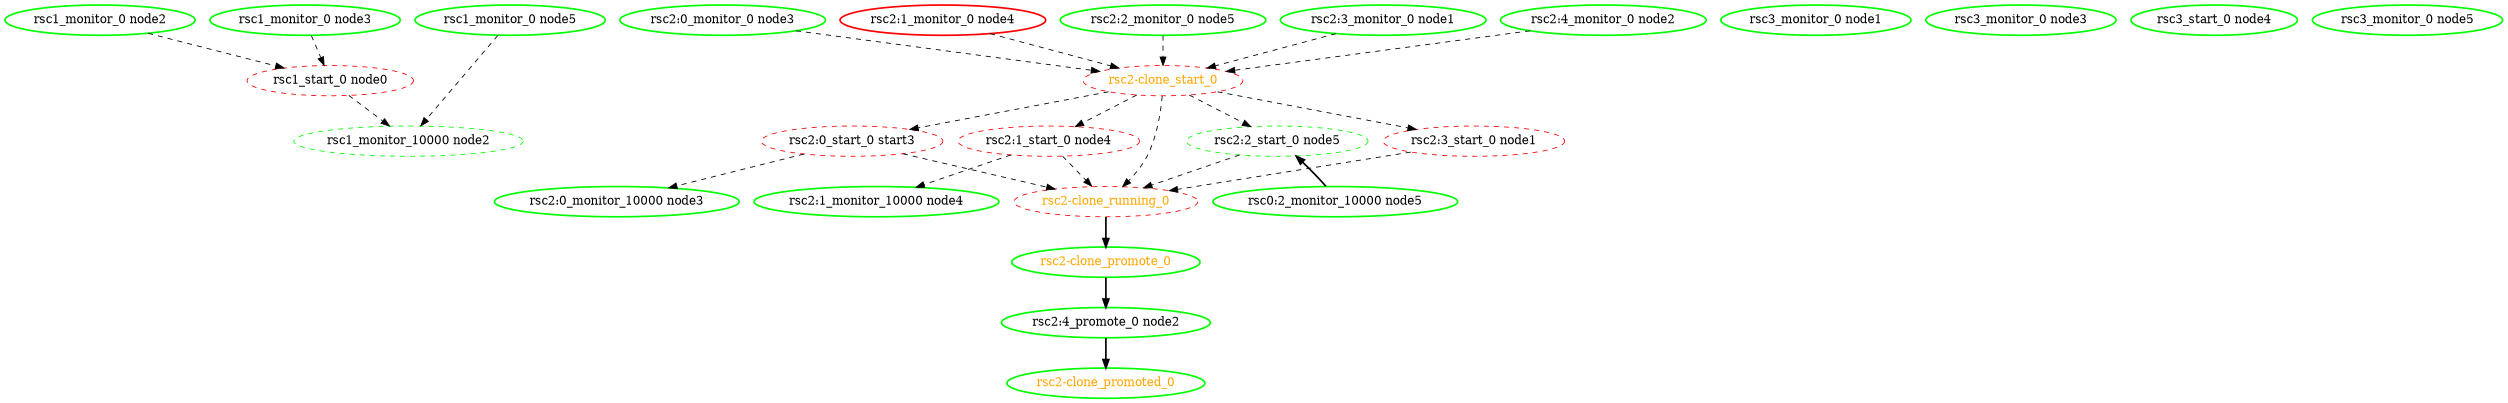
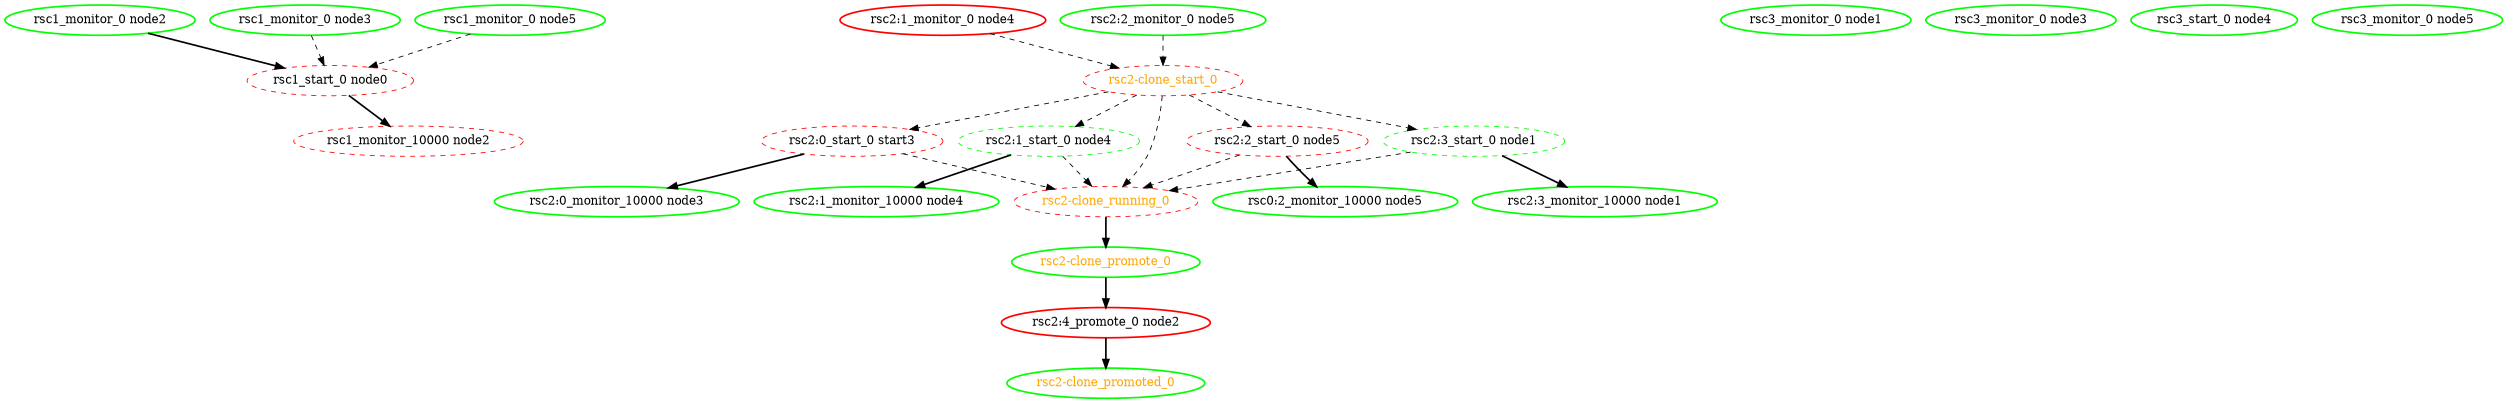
(723, 20) -> none
(1383, 20) -> none
(1603, 20) -> none
(212, 50) -> (212, 50)
(462, 77) -> (424, 49)
(366, 108) -> (366, 108)
(408, 141) -> (408, 141)
(1049, 141) -> (1049, 141)
(1277, 141) -> (1277, 141)
(1474, 141) -> (1474, 141)
(740, 170) -> (740, 170)
(959, 173) -> (959, 173)
(1314, 174) -> (1294, 165)
none -> (1595, 202)
(1106, 323) -> (1106, 323)
